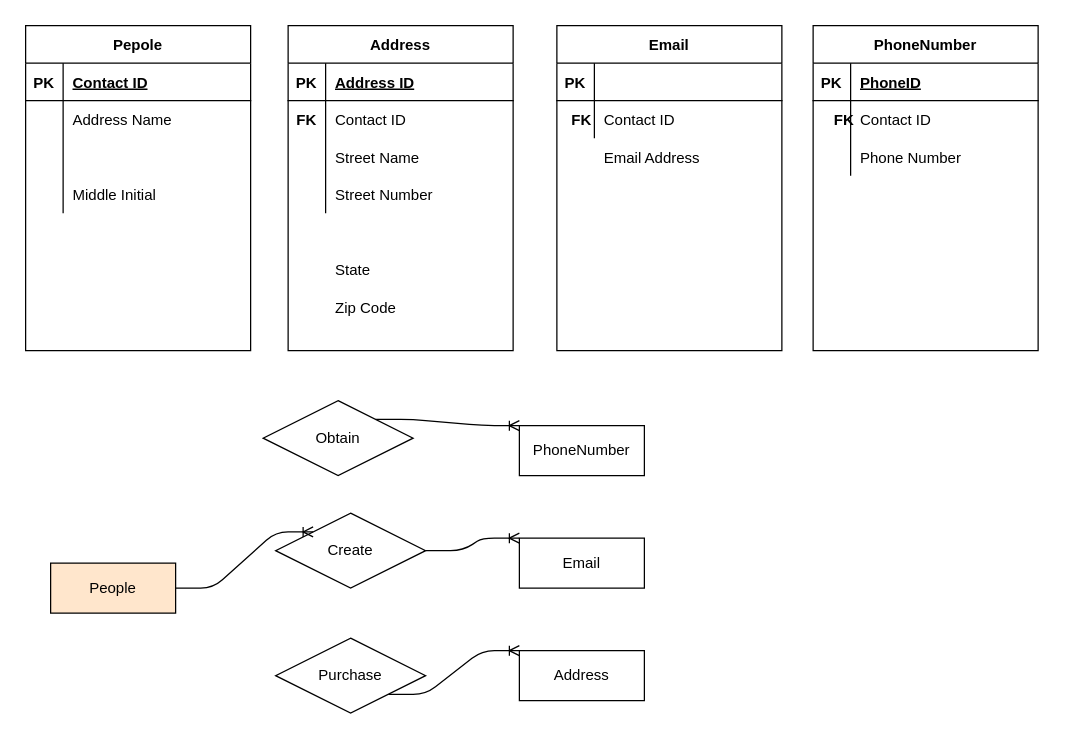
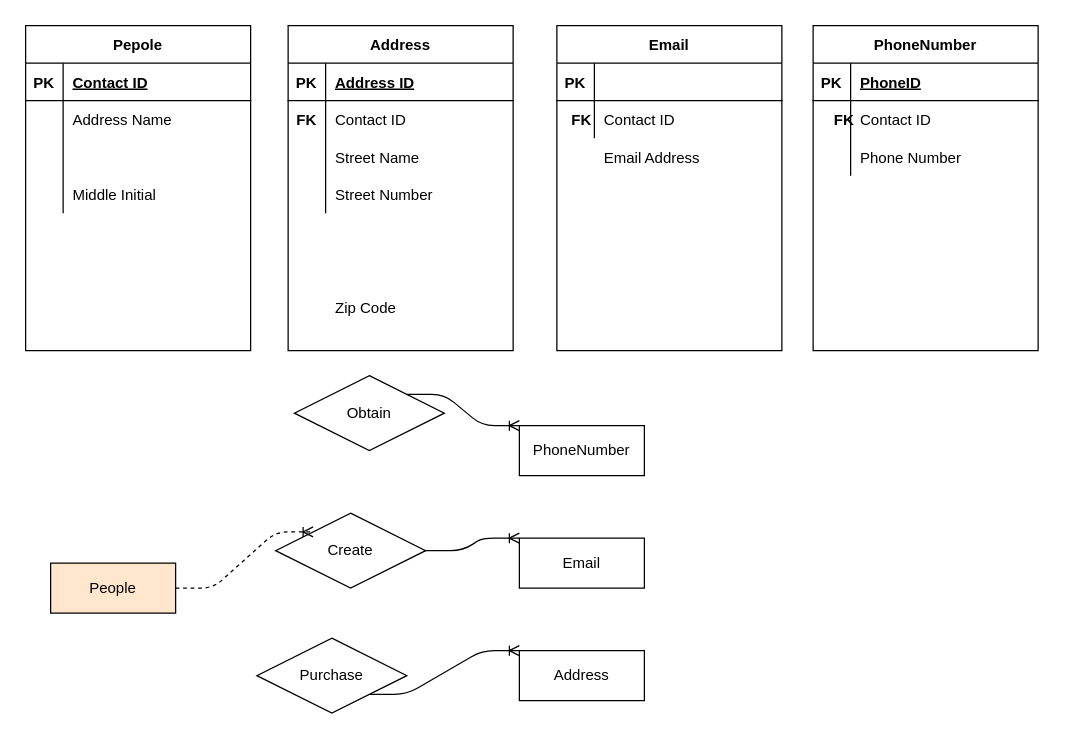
(419, 269) -> none
(338, 438) -> (369, 413)
(240, 564) -> (240, 564)
(351, 676) -> (332, 676)
